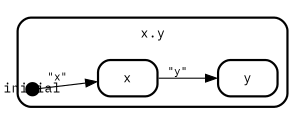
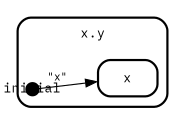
(248, 78) -> none
